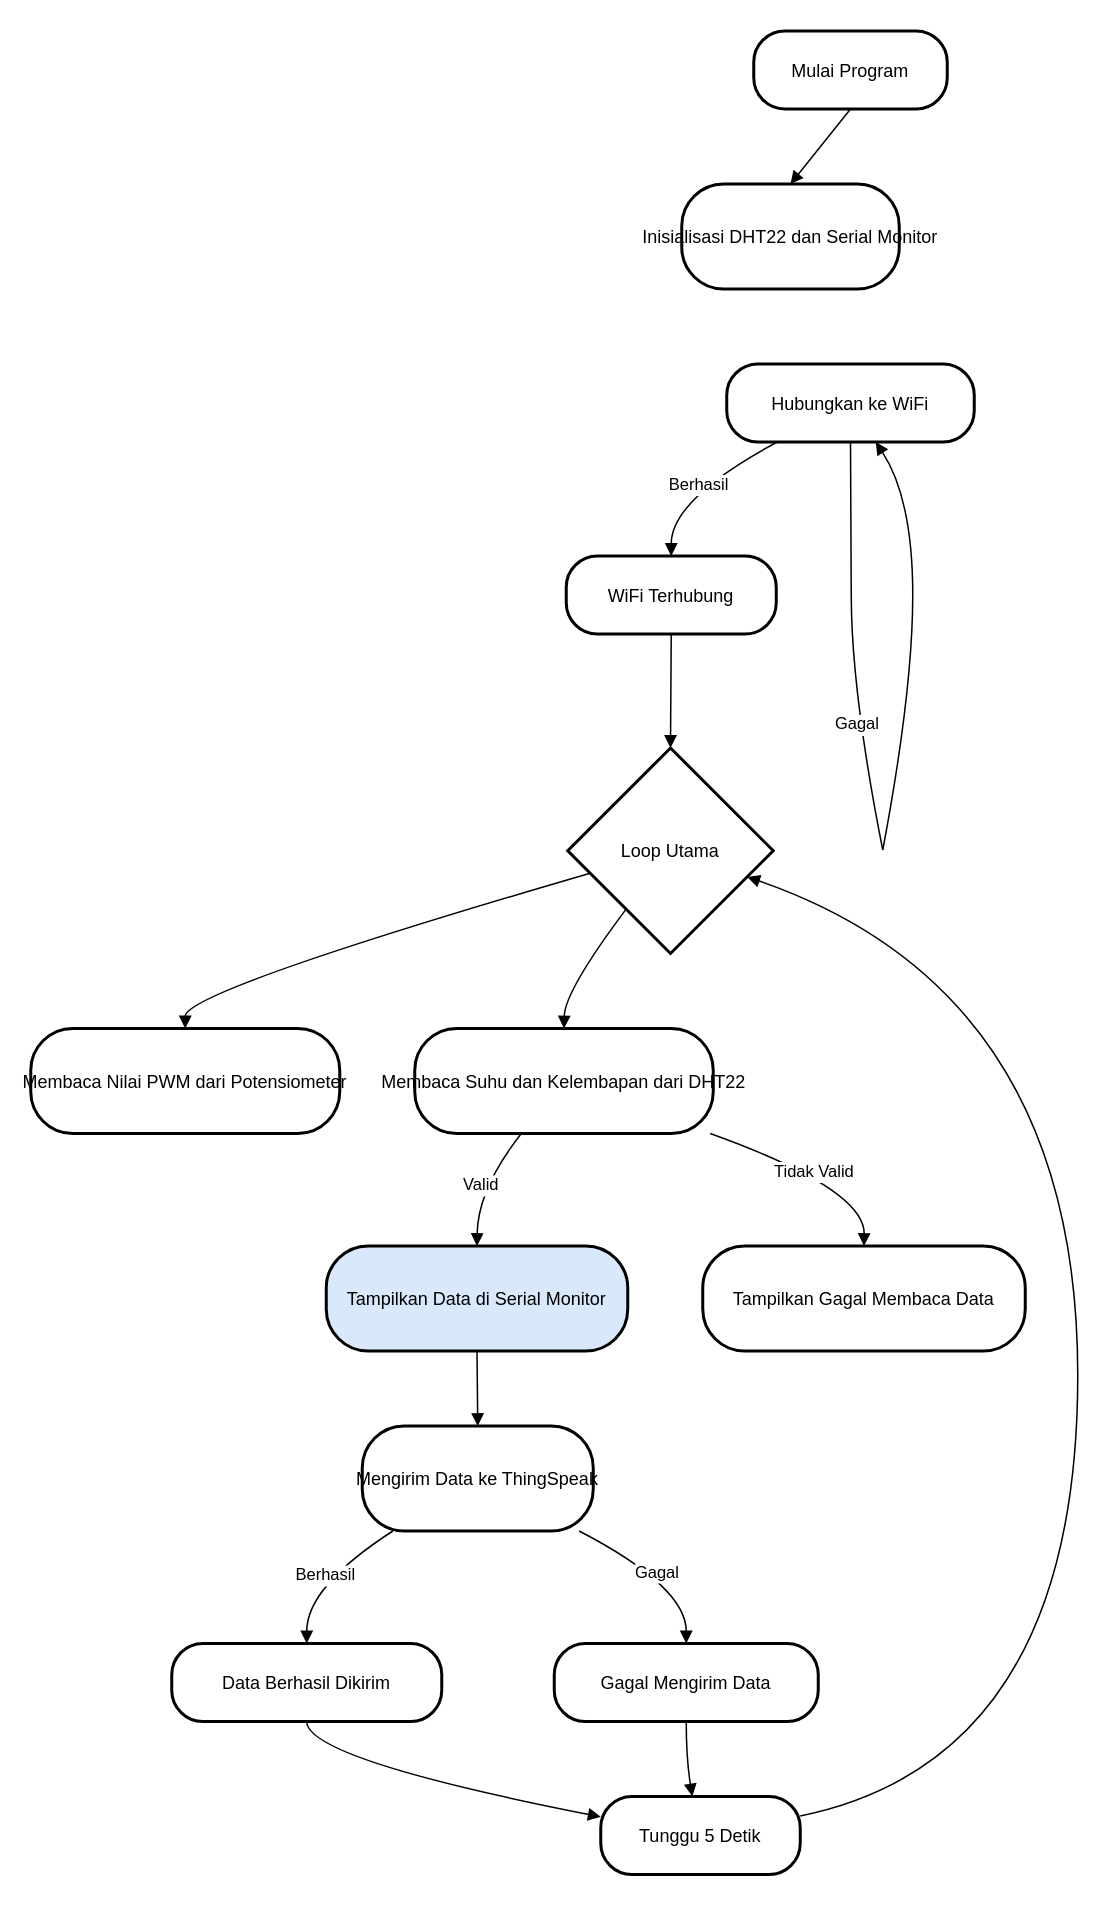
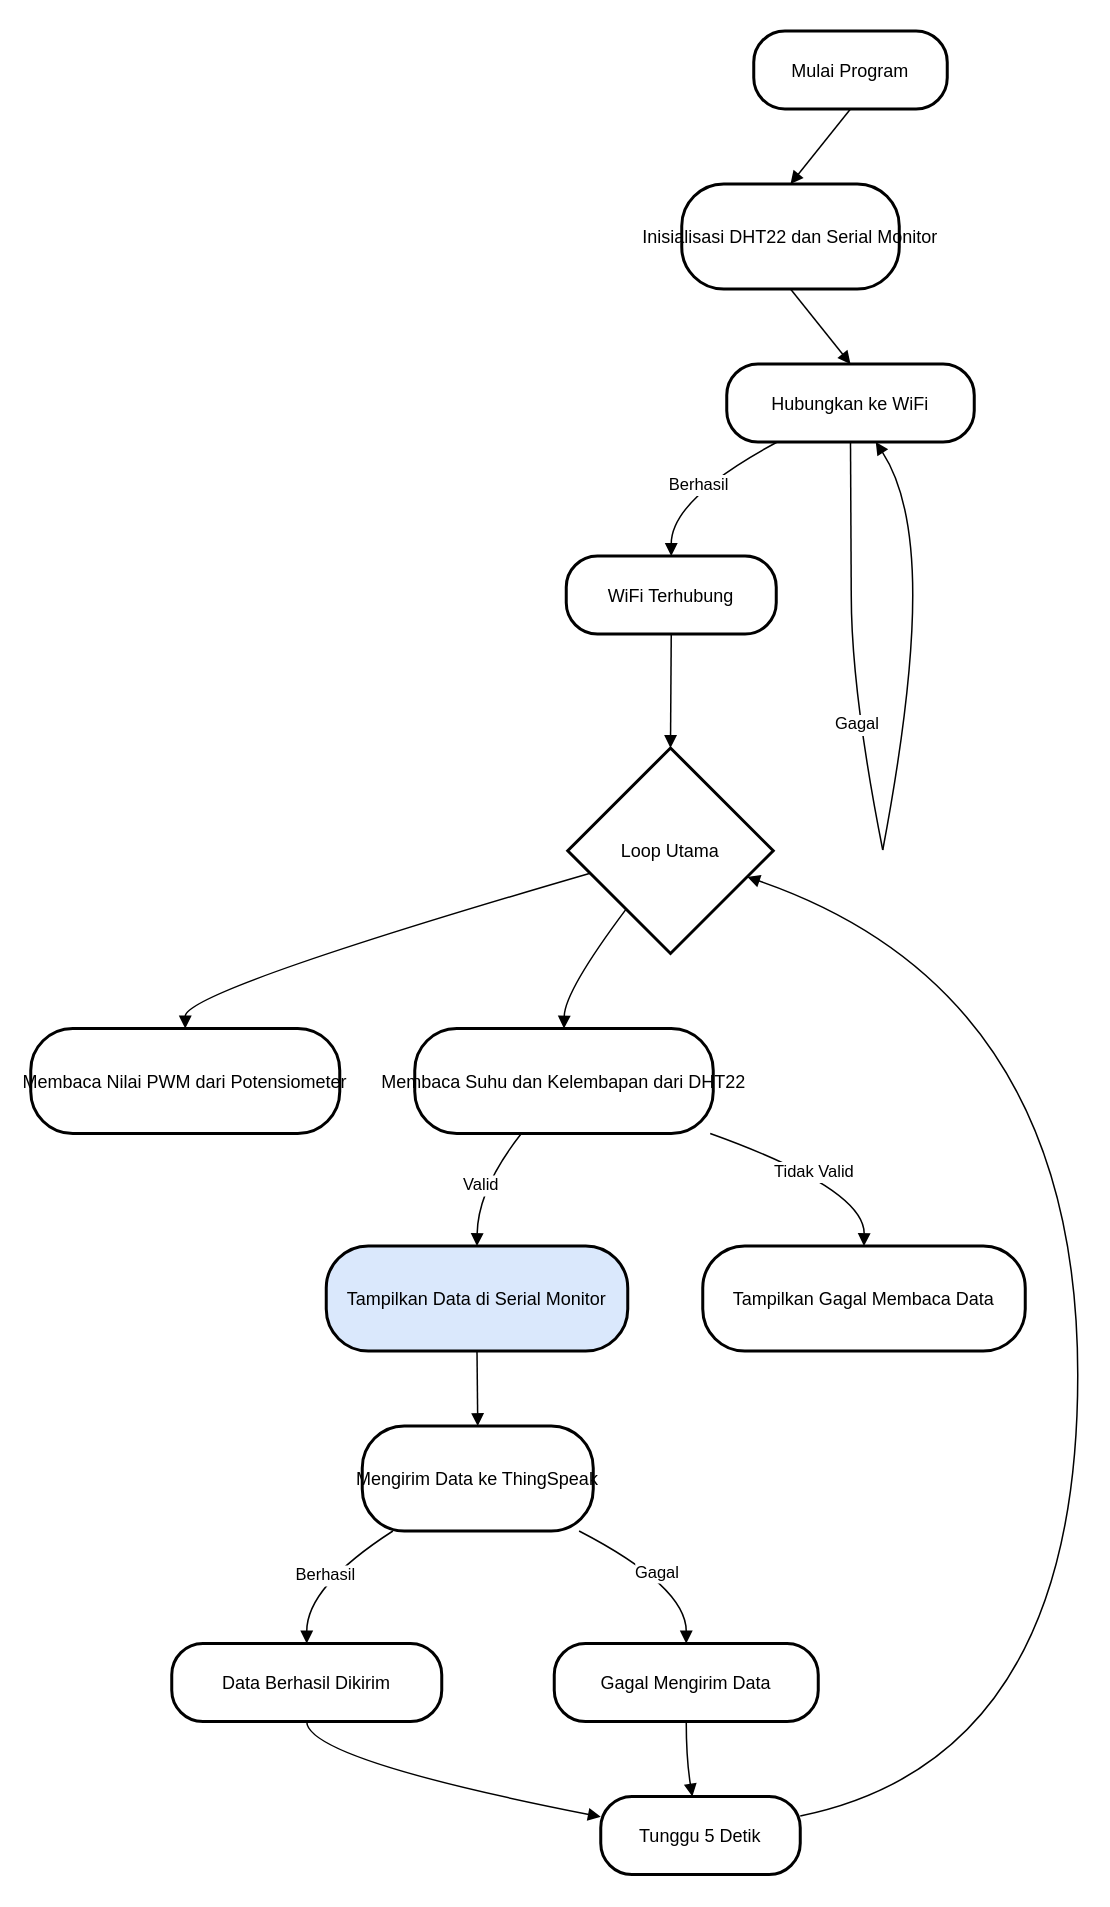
none -> (817, 322)
